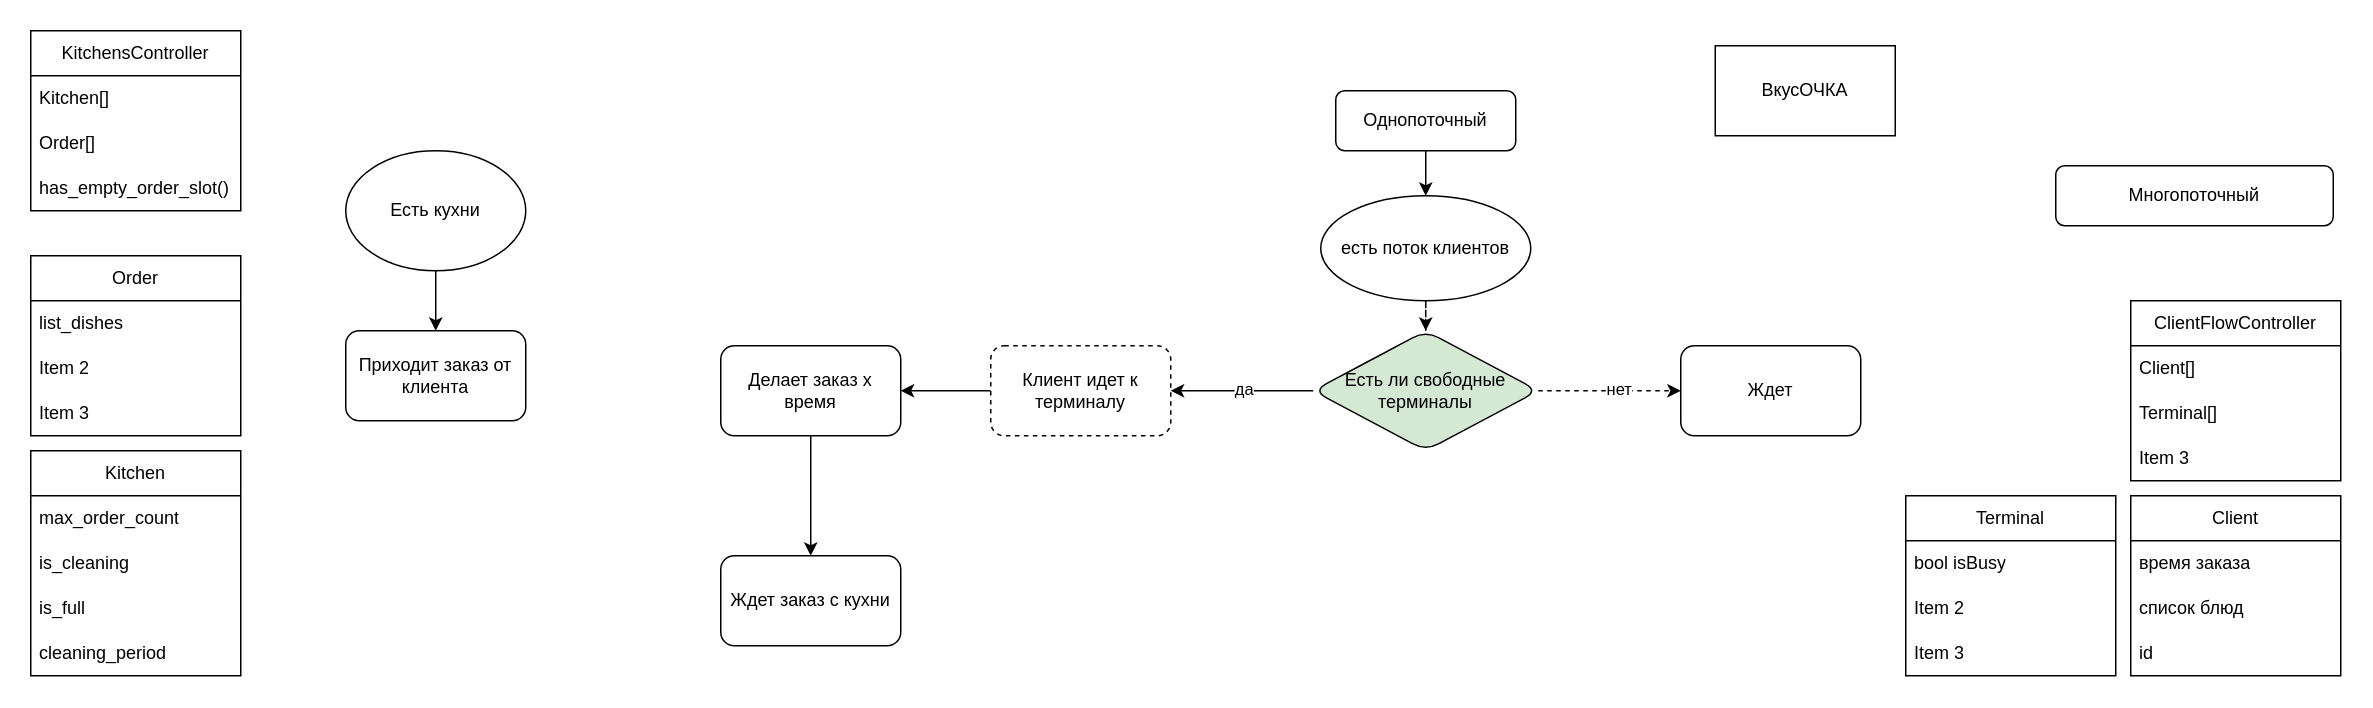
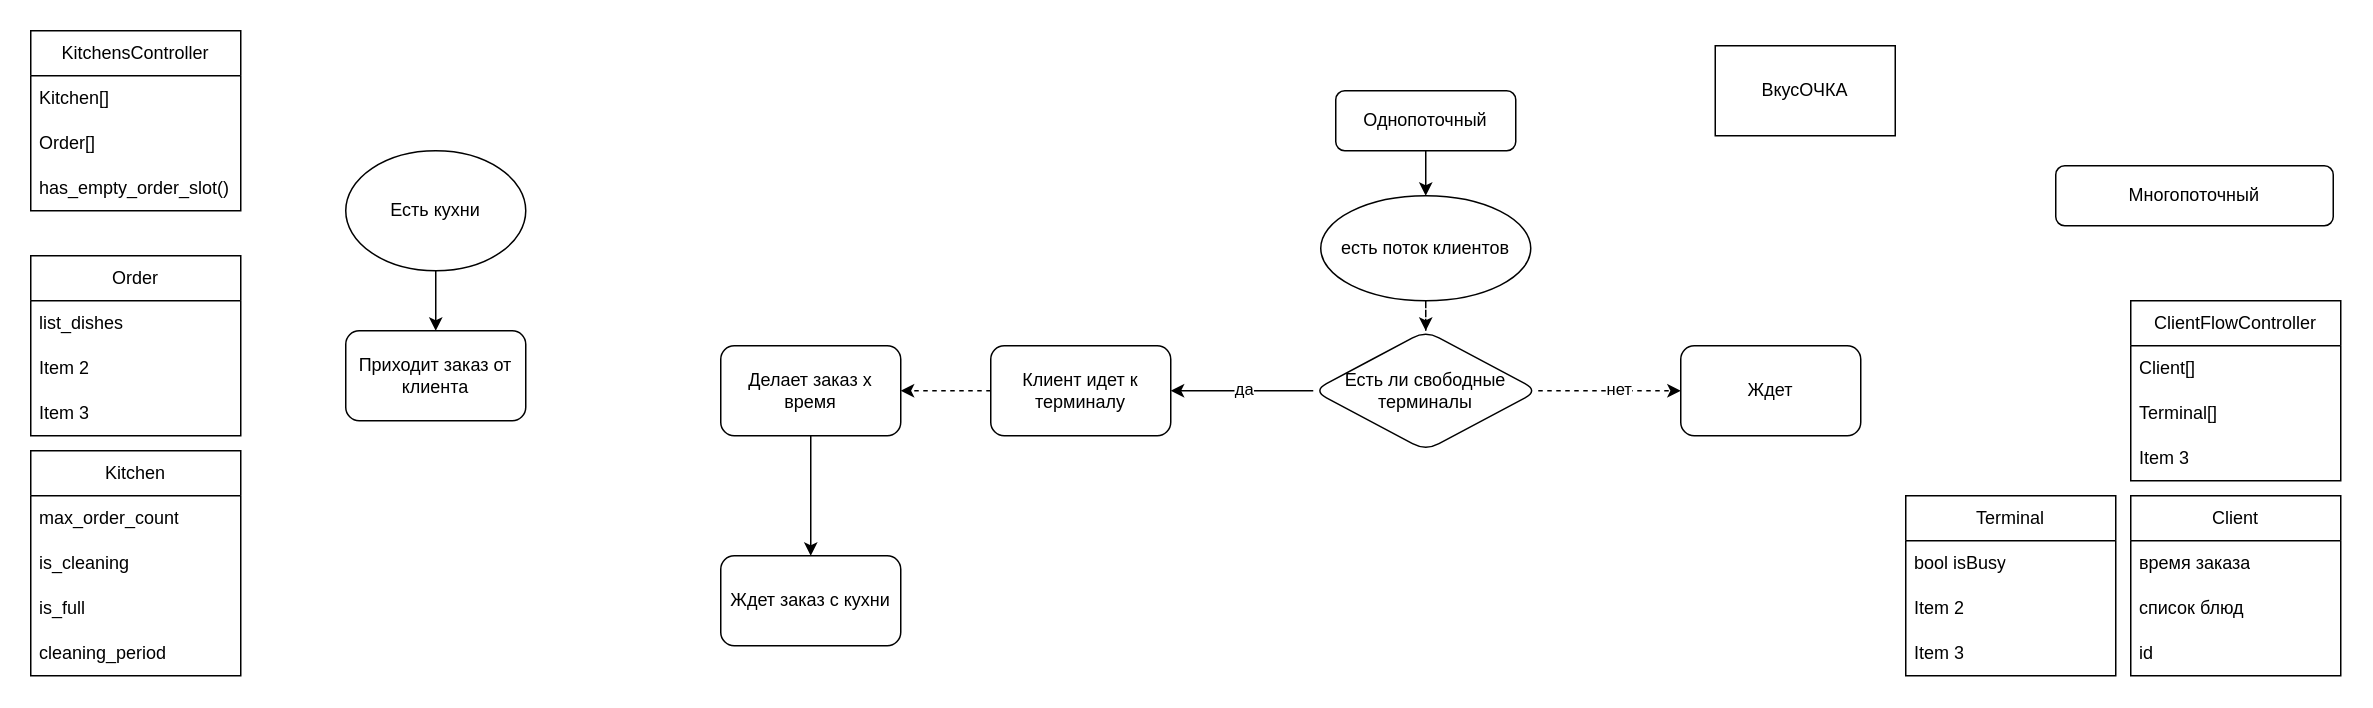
(951, 391) -> (951, 391)
(1081, 391) -> (1081, 391)
(1426, 391) -> (1426, 391)
